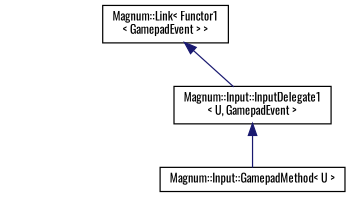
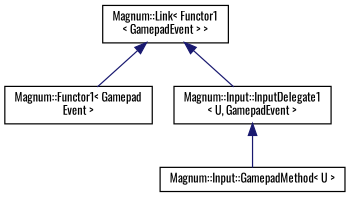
none -> (79, 105)
